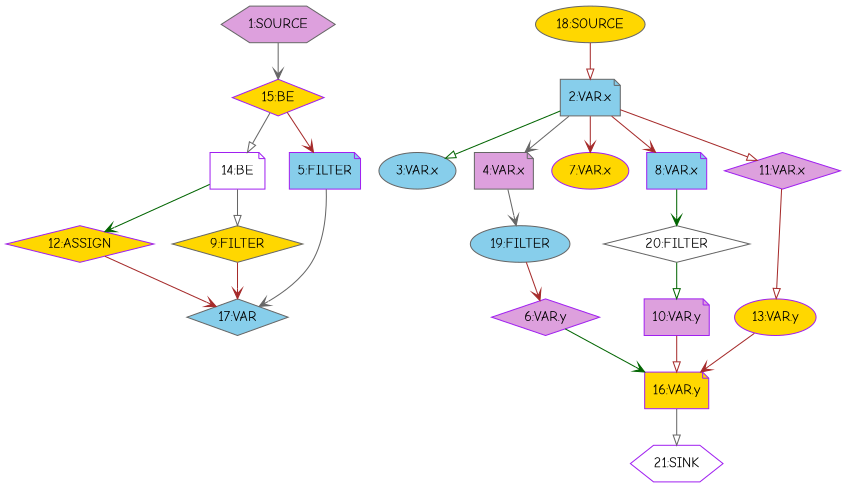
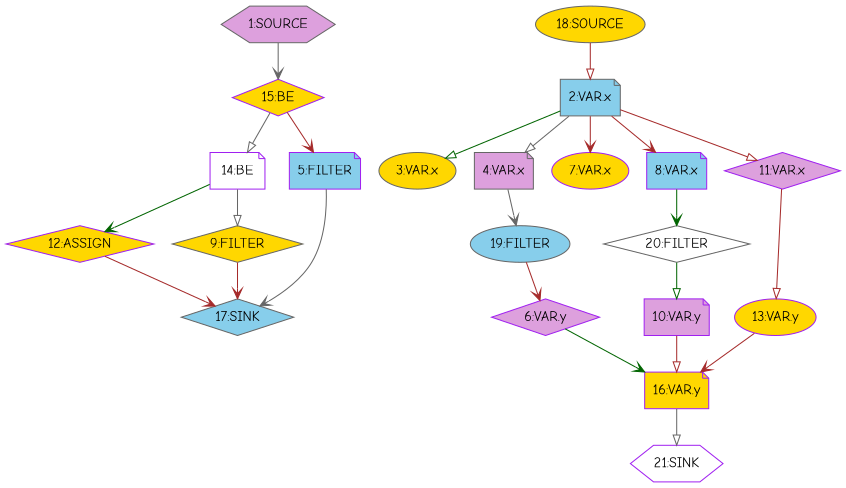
(551, 131) -> (551, 131)
(417, 171) -> (417, 171)
(238, 317) -> (238, 317)
